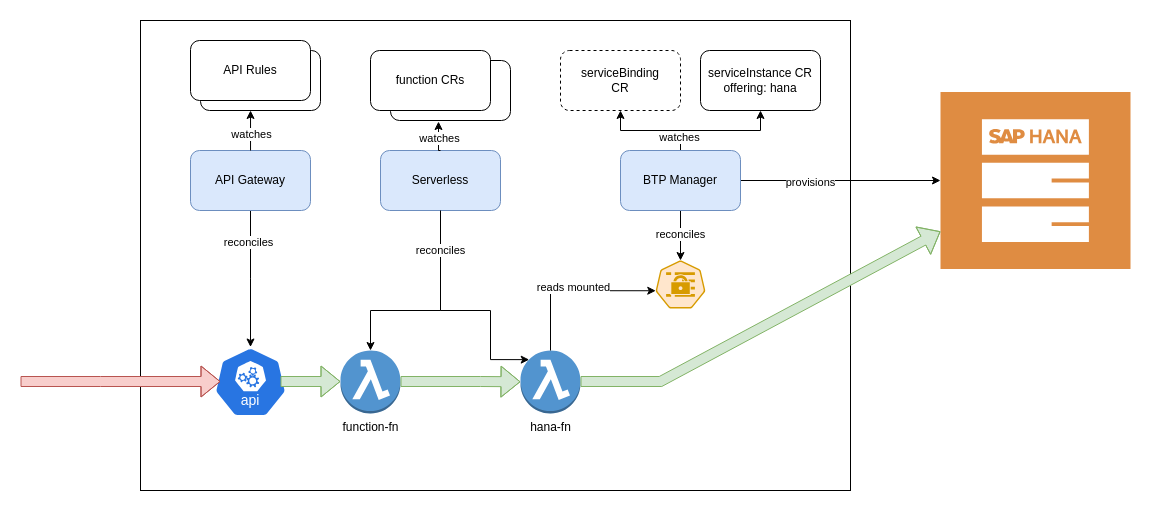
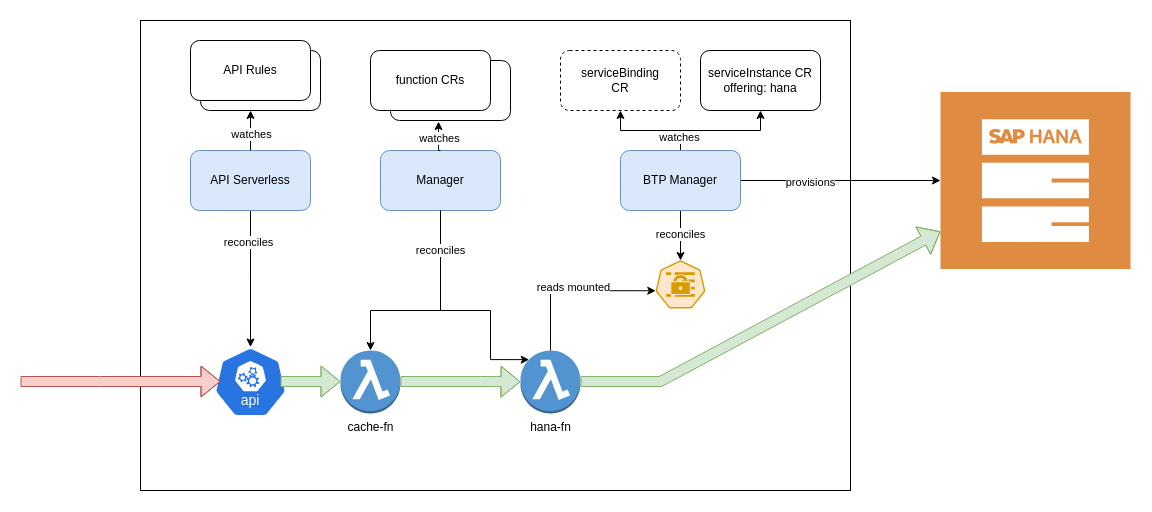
(251, 181) -> (251, 181)
(441, 181) -> (441, 181)
(371, 428) -> (371, 428)
